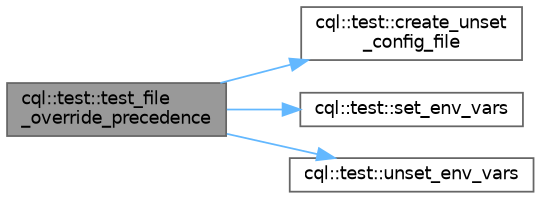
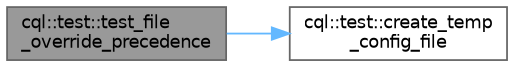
(412, 34) -> (398, 34)
(412, 110) -> none
(412, 175) -> none
